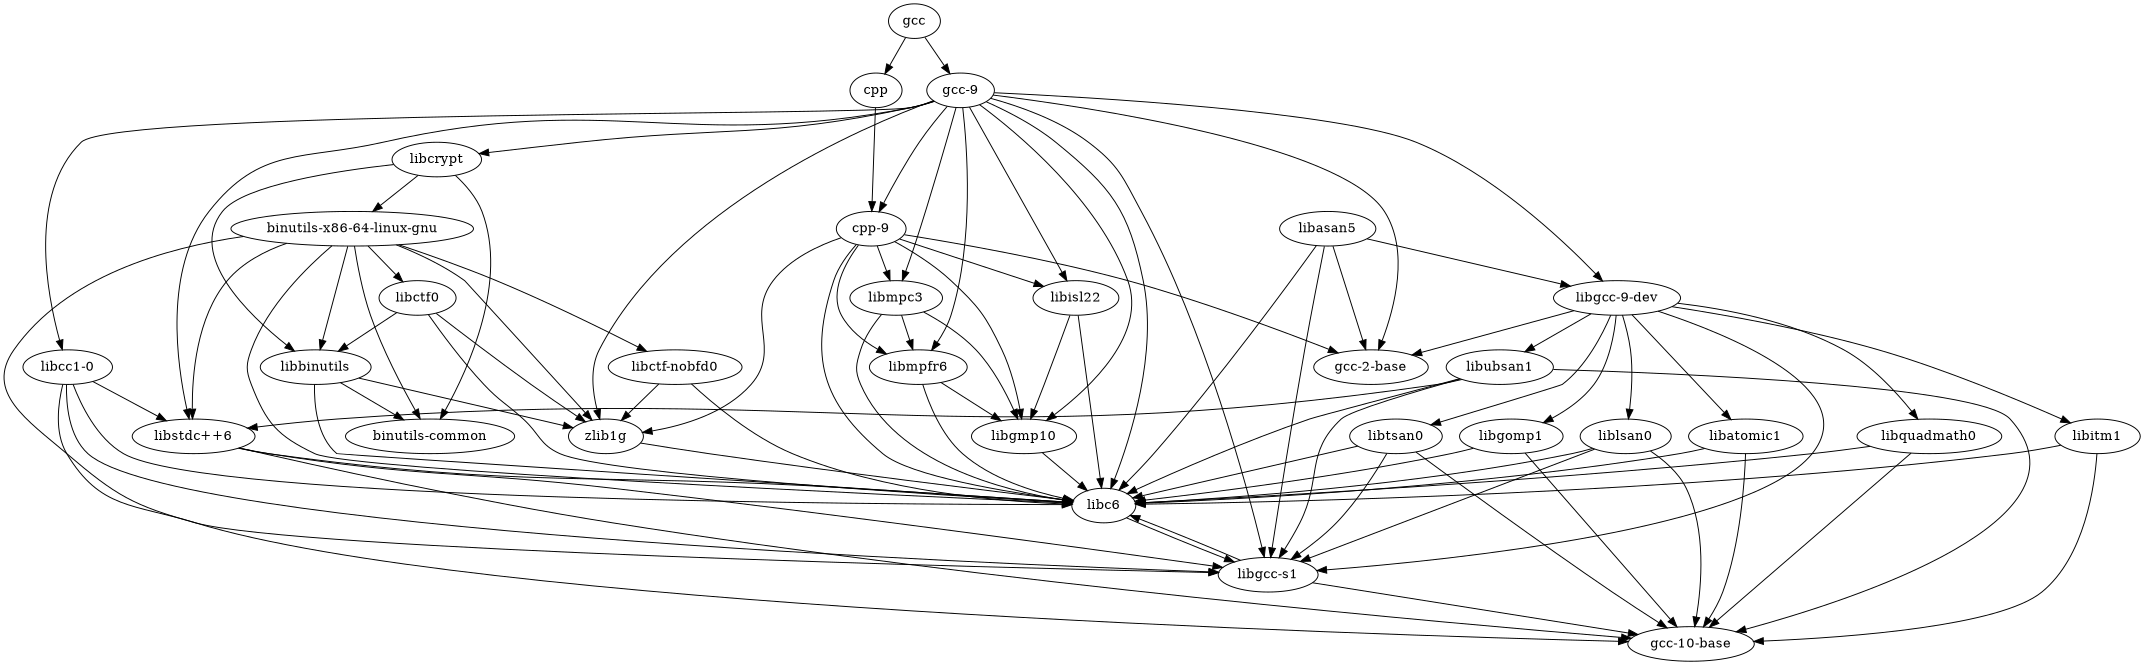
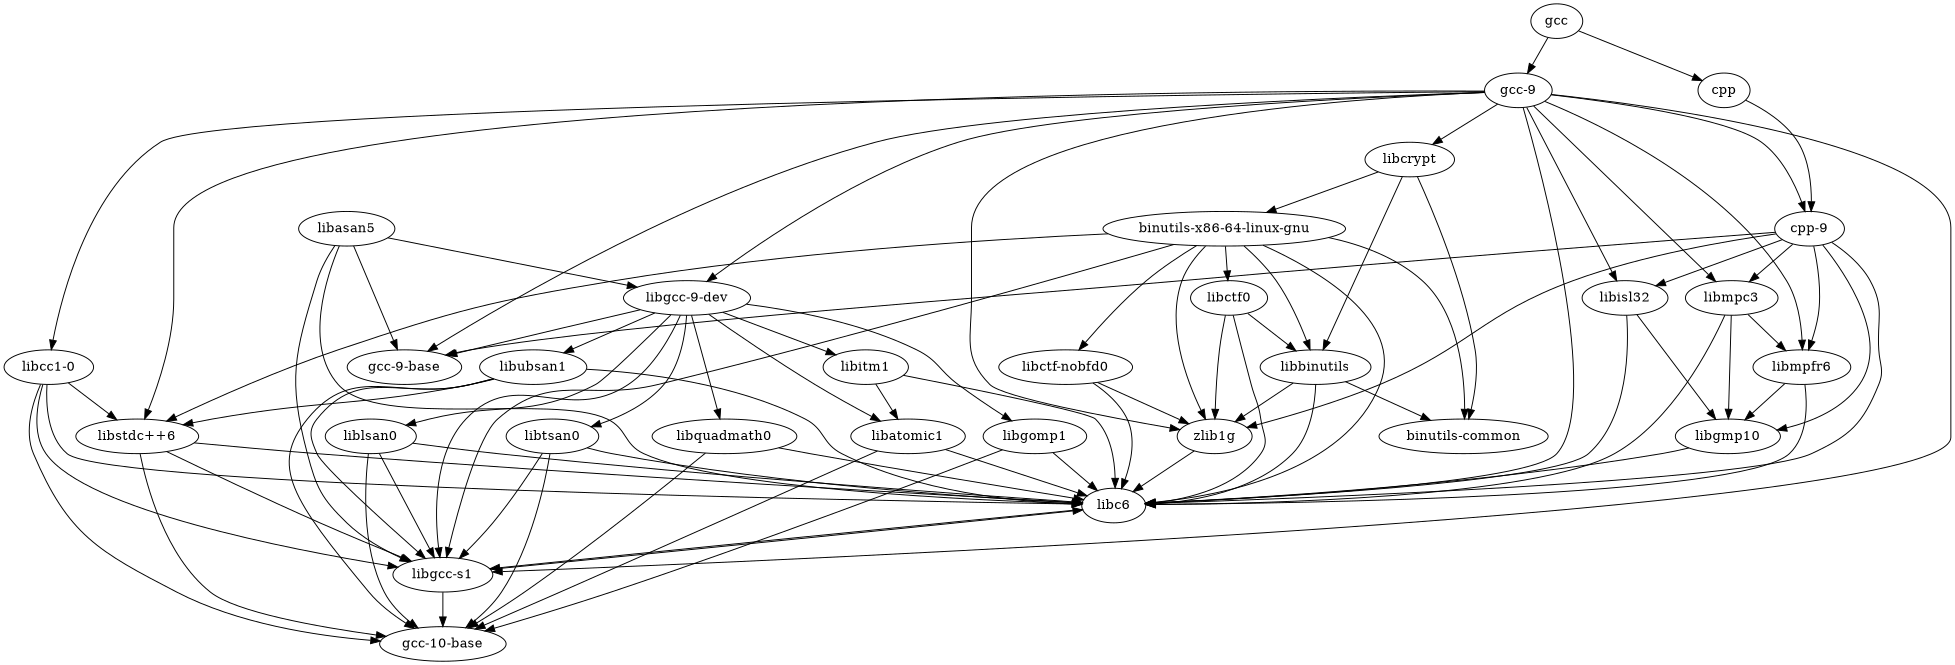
(1113, 249) -> none
(1076, 298) -> (1625, 298)
(1371, 367) -> (404, 367)
(1981, 616) -> (884, 397)
